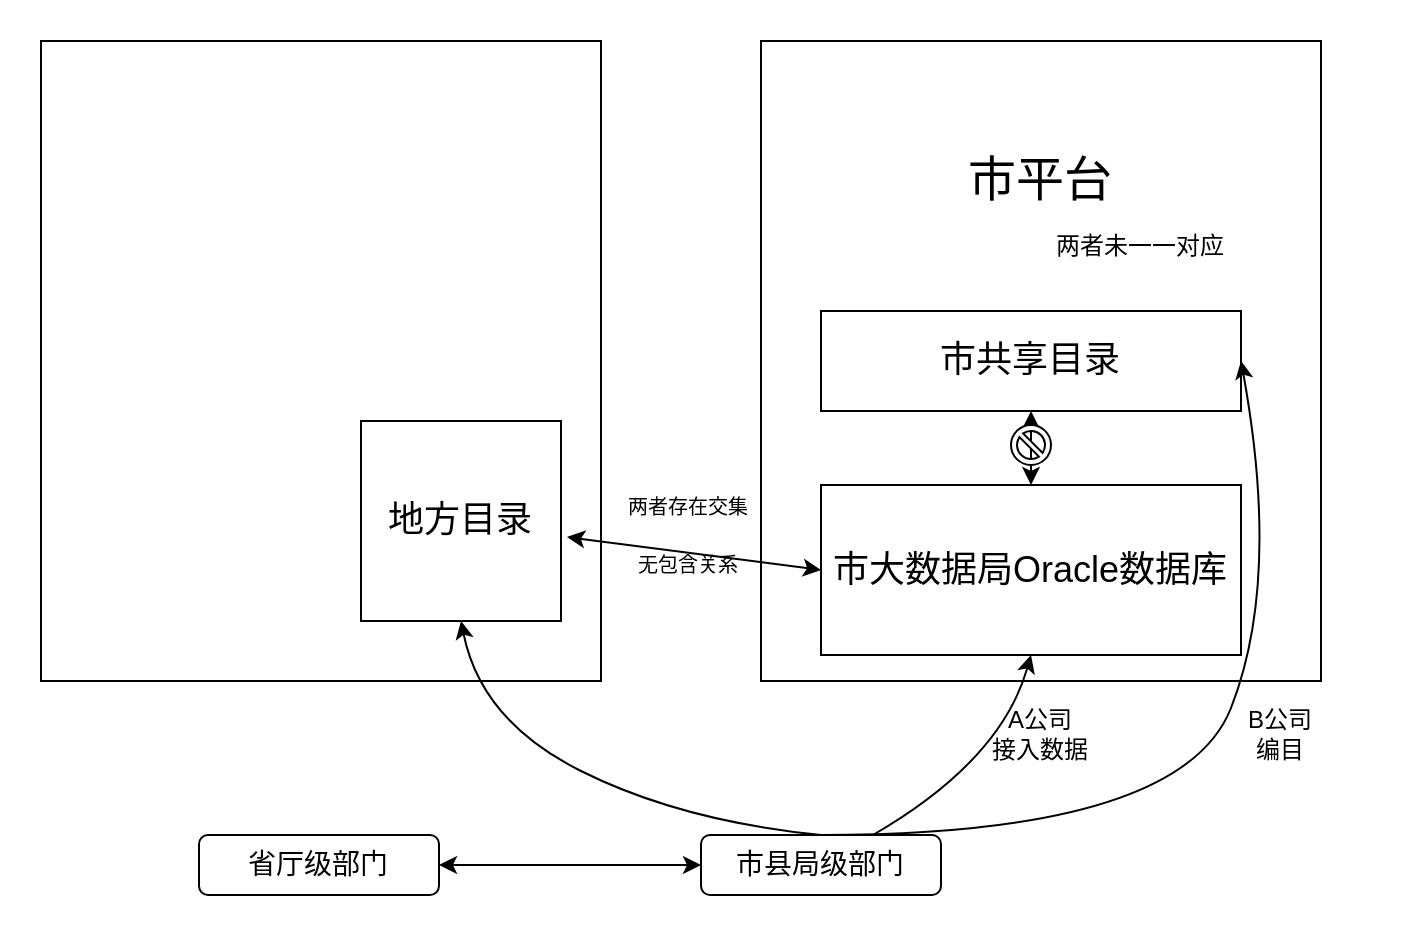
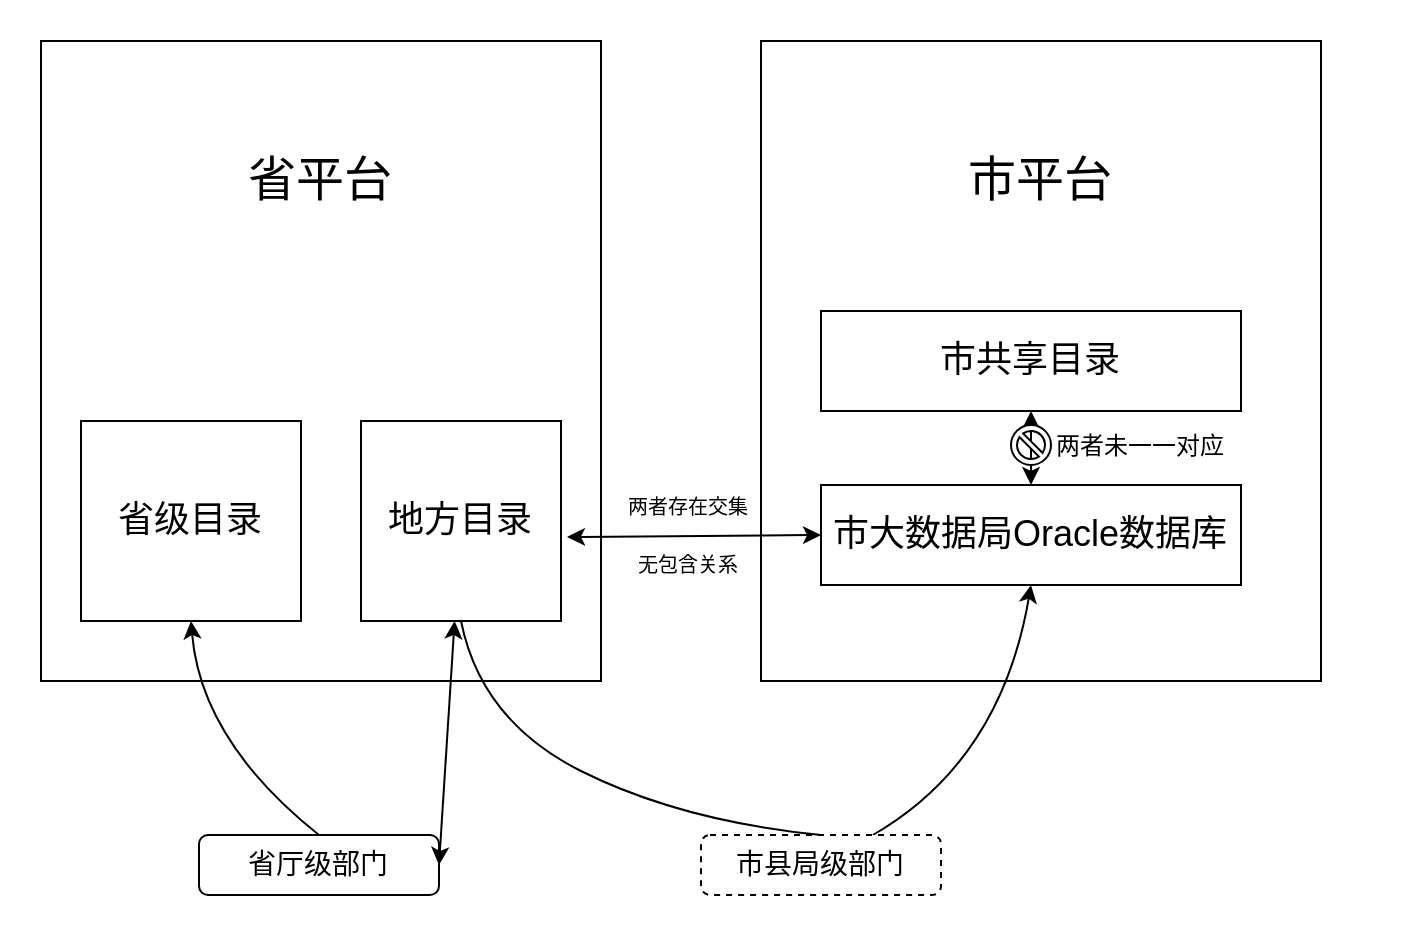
none -> (321, 181)
(1141, 247) -> (1141, 447)
none -> (191, 521)
(1031, 570) -> (1031, 535)
(493, 701) -> (491, 695)
(1218, 731) -> none
(1041, 735) -> none
(1281, 735) -> none
none -> (235, 747)
(570, 865) -> (447, 743)
(821, 865) -> (821, 865)
